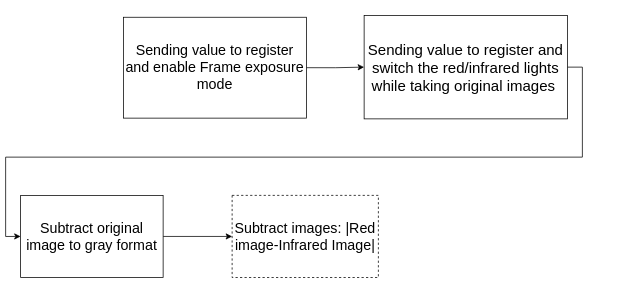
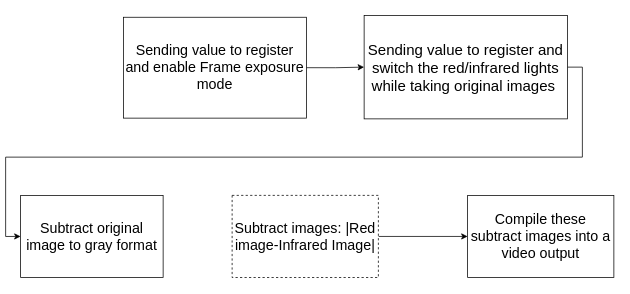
(195, 236) -> none
none -> (421, 236)
none -> (541, 236)
